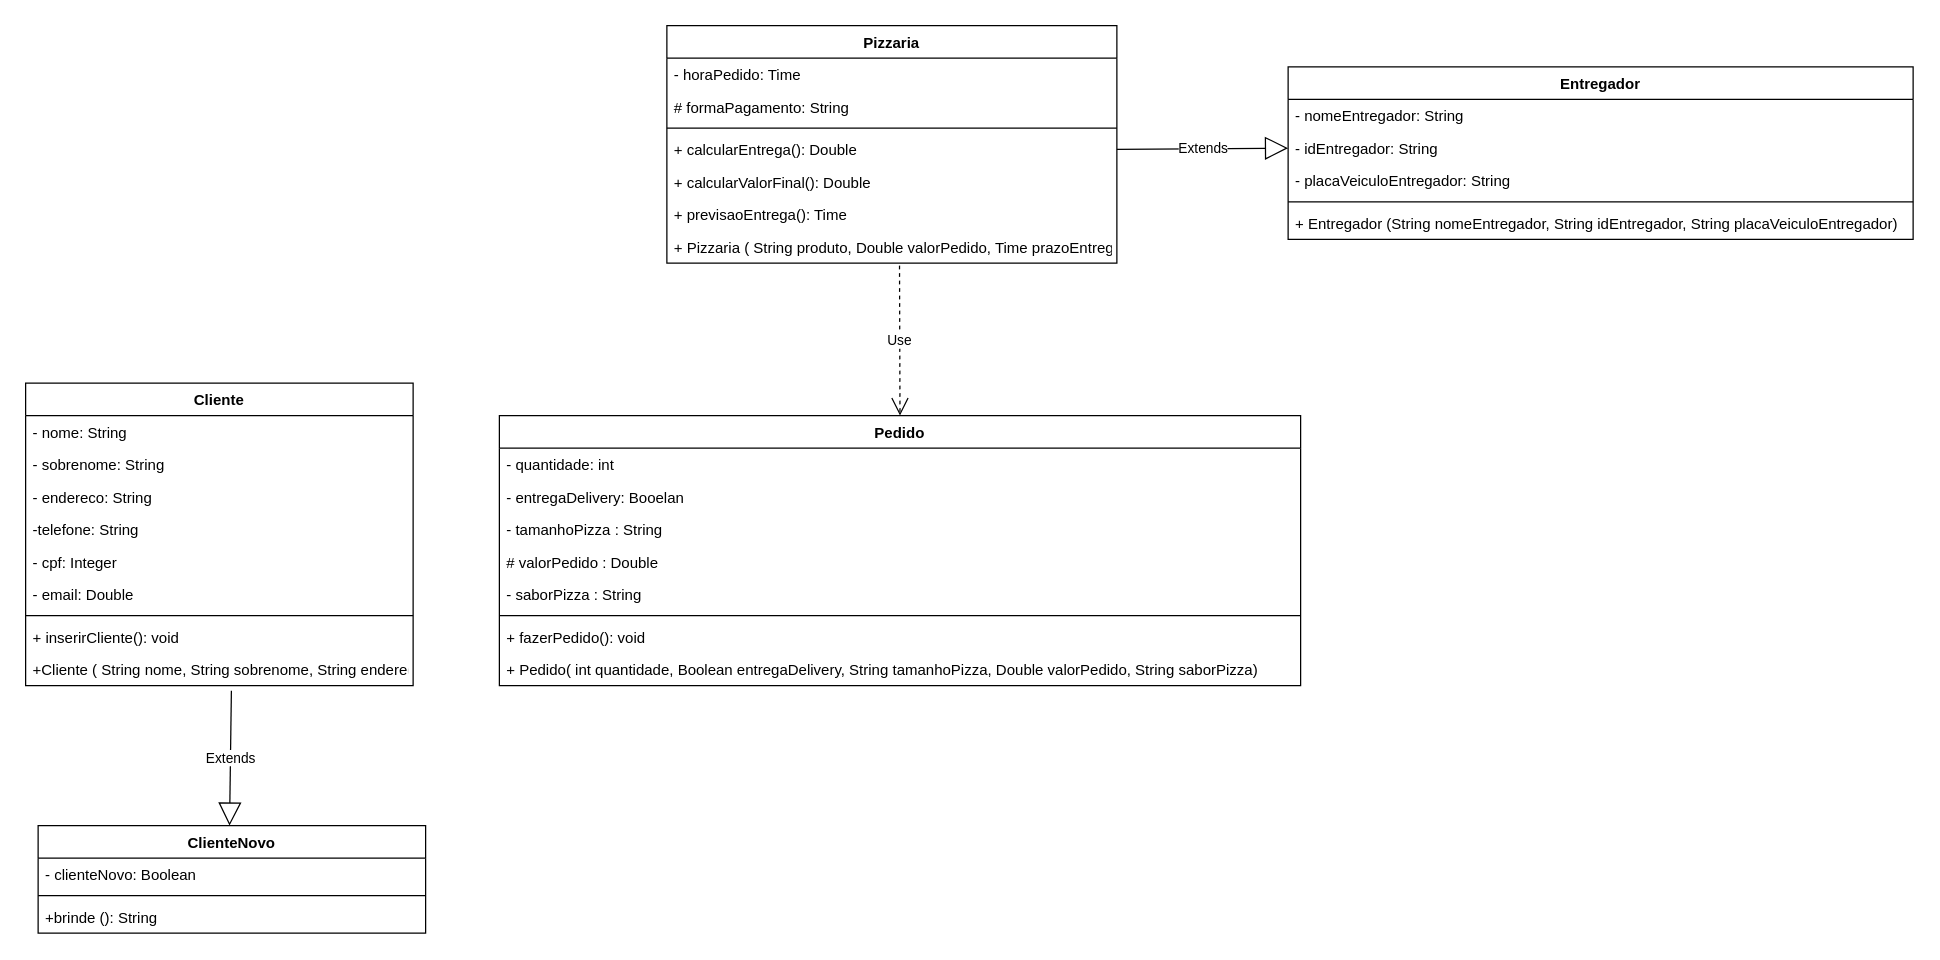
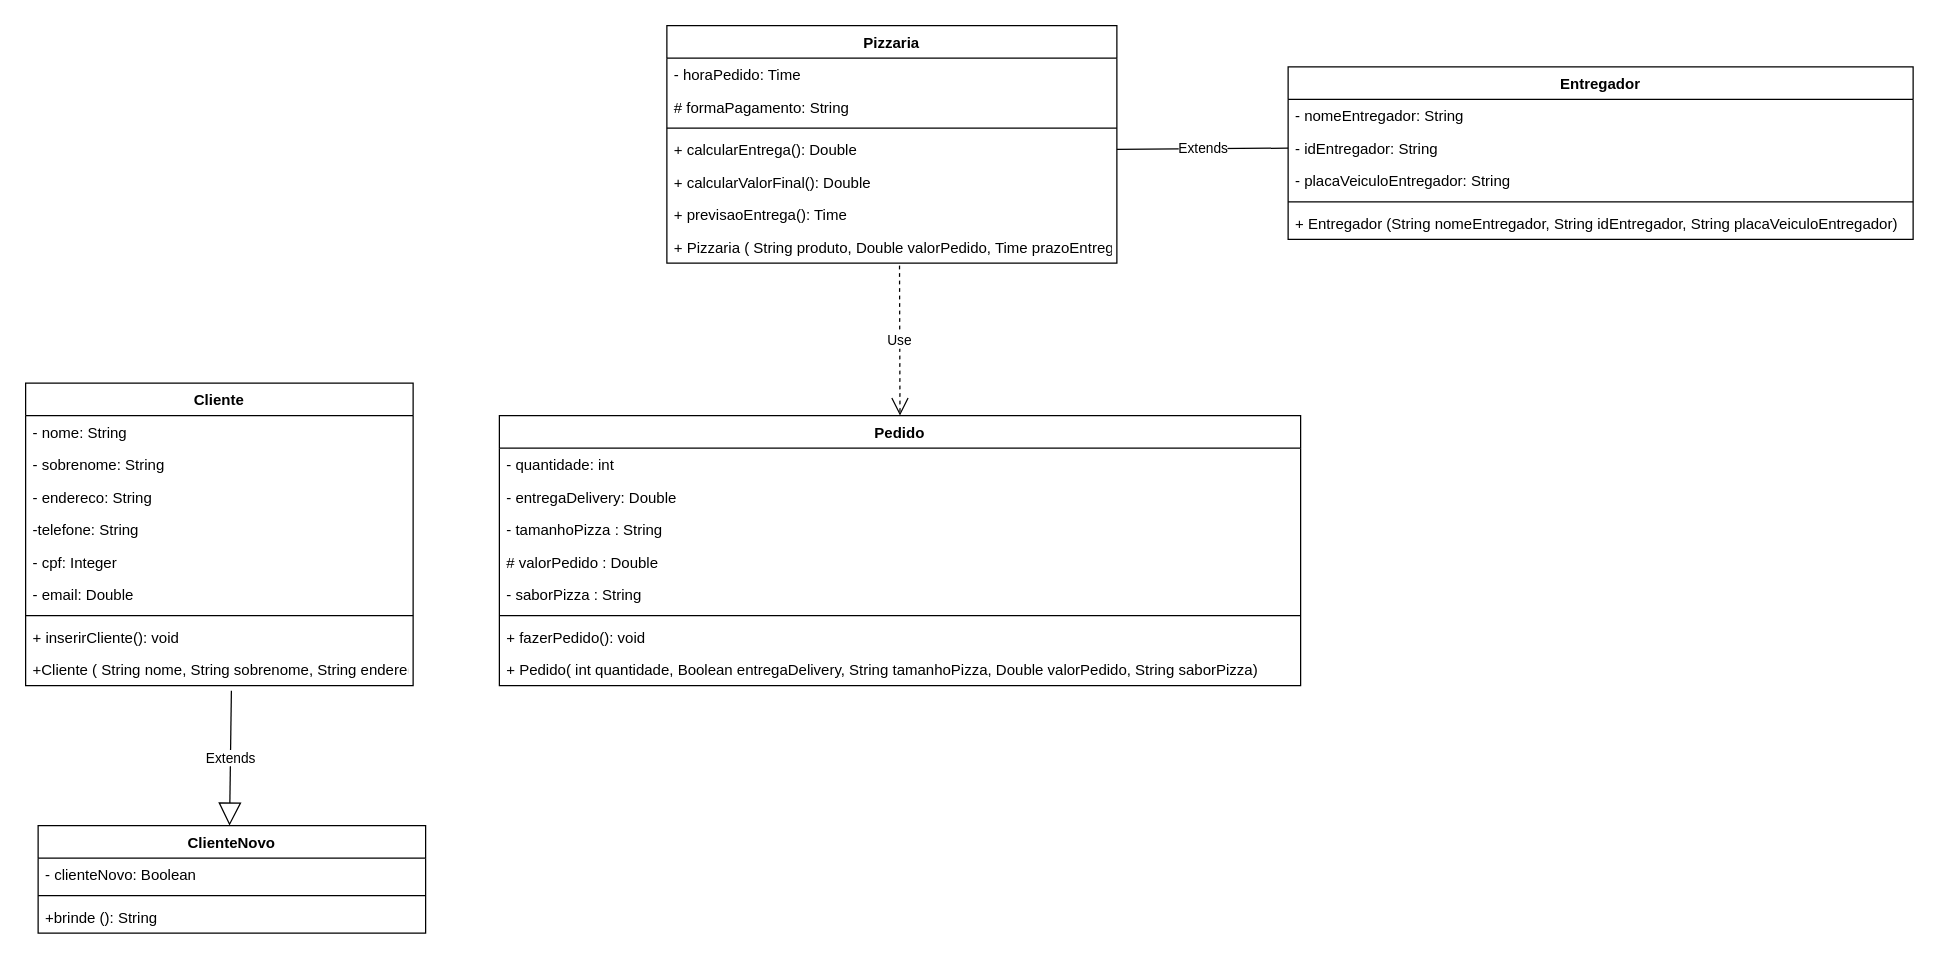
(1264, 148) -> (1274, 148)
(604, 498) -> (600, 498)
